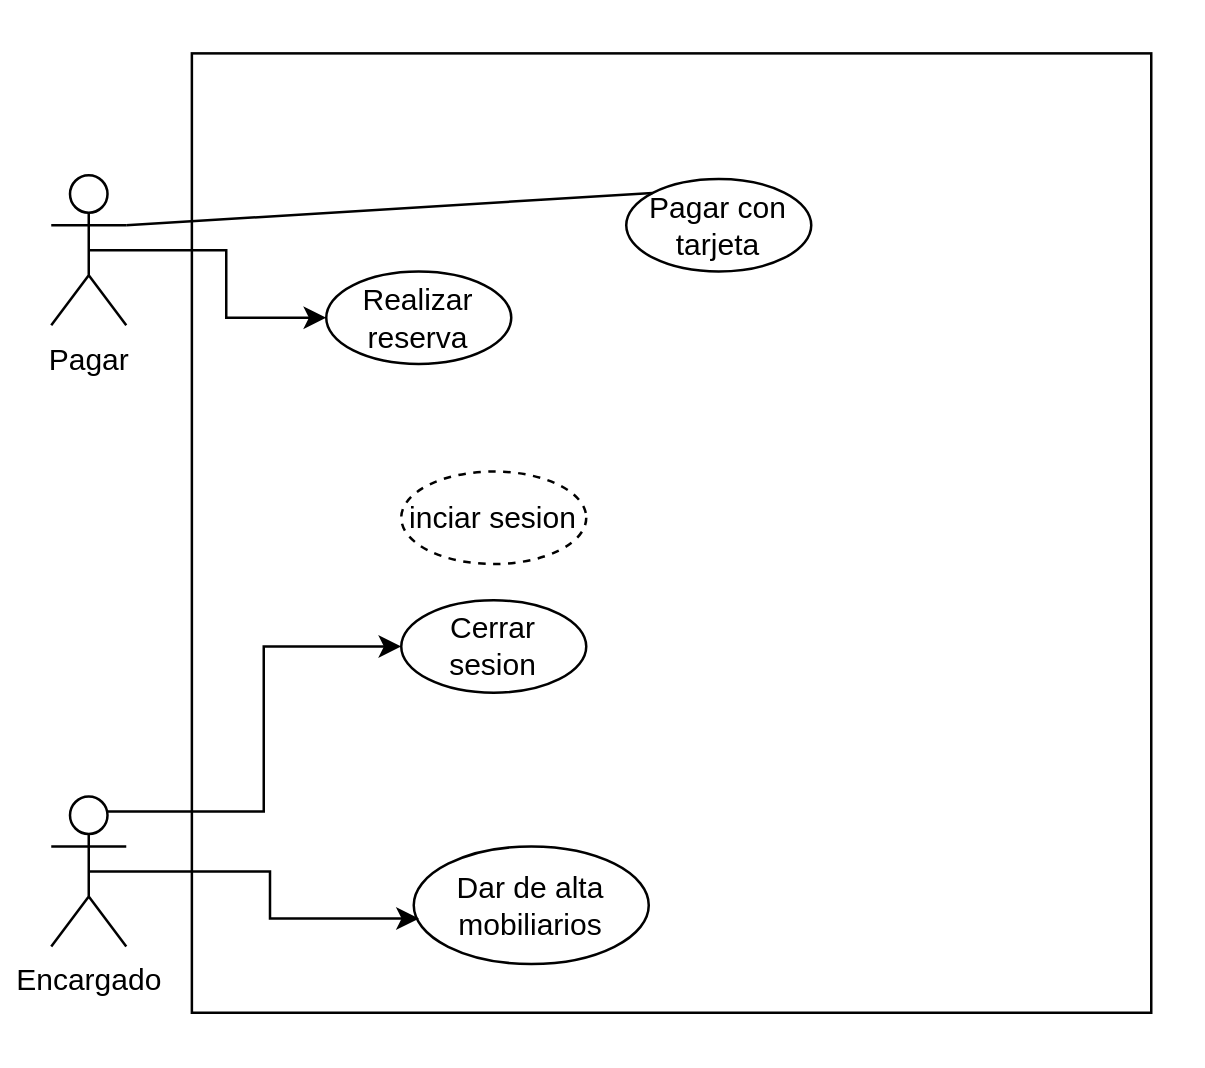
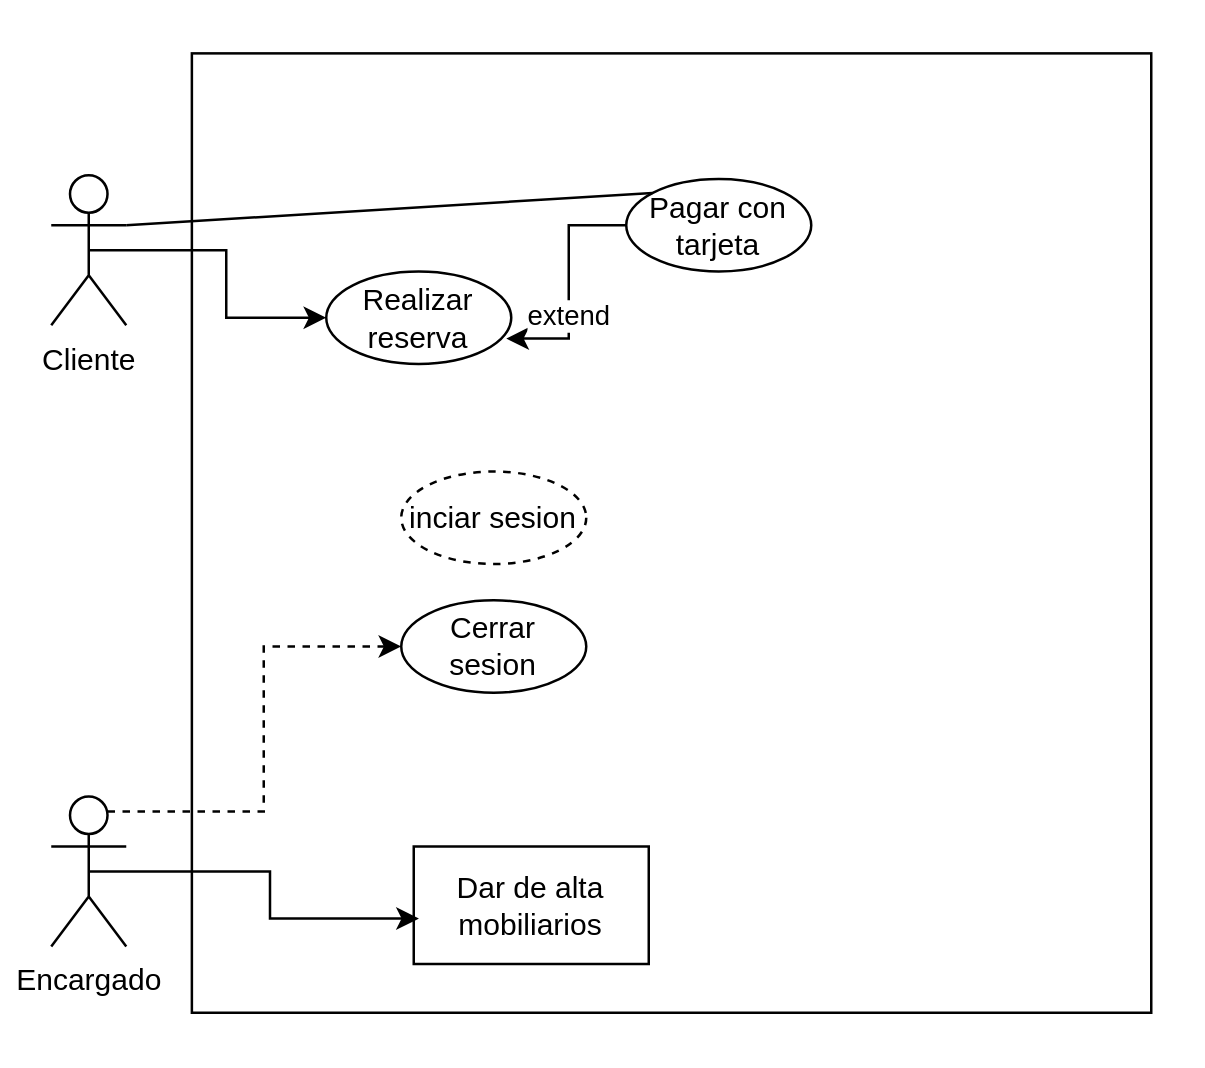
none -> (569, 276)
(90, 362) -> (90, 362)
(264, 747) -> (264, 747)
(531, 905) -> (531, 905)
